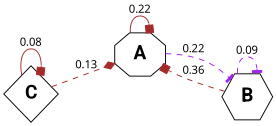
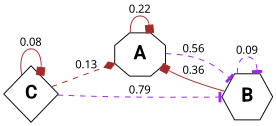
(194, 49) -> (194, 49)
(197, 83) -> (197, 83)
none -> (137, 97)
